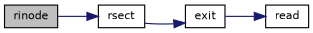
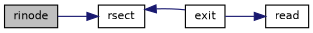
(159, 24) -> (171, 9)
